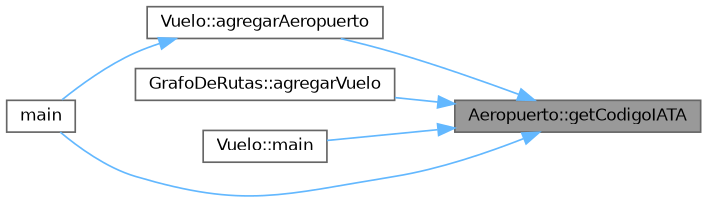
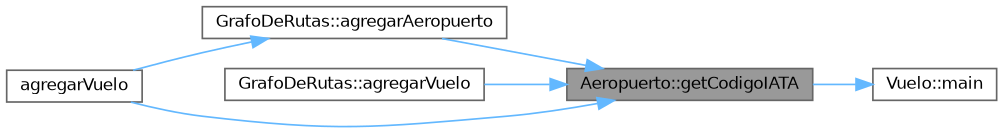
(265, 23) -> (355, 23)
(41, 116) -> (74, 86)
(382, 135) -> (834, 84)
